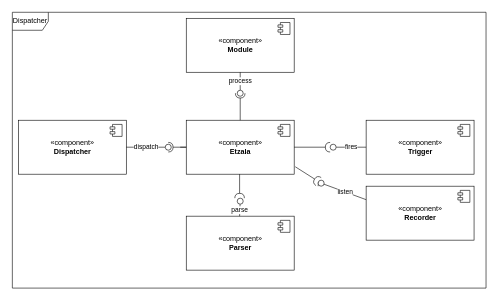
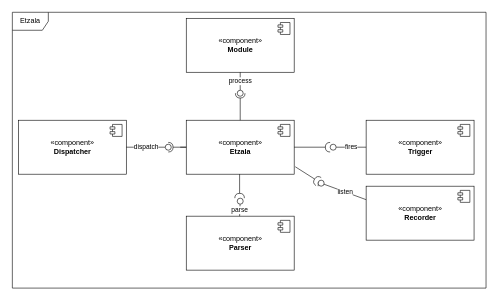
(30, 21) -> (30, 21)
